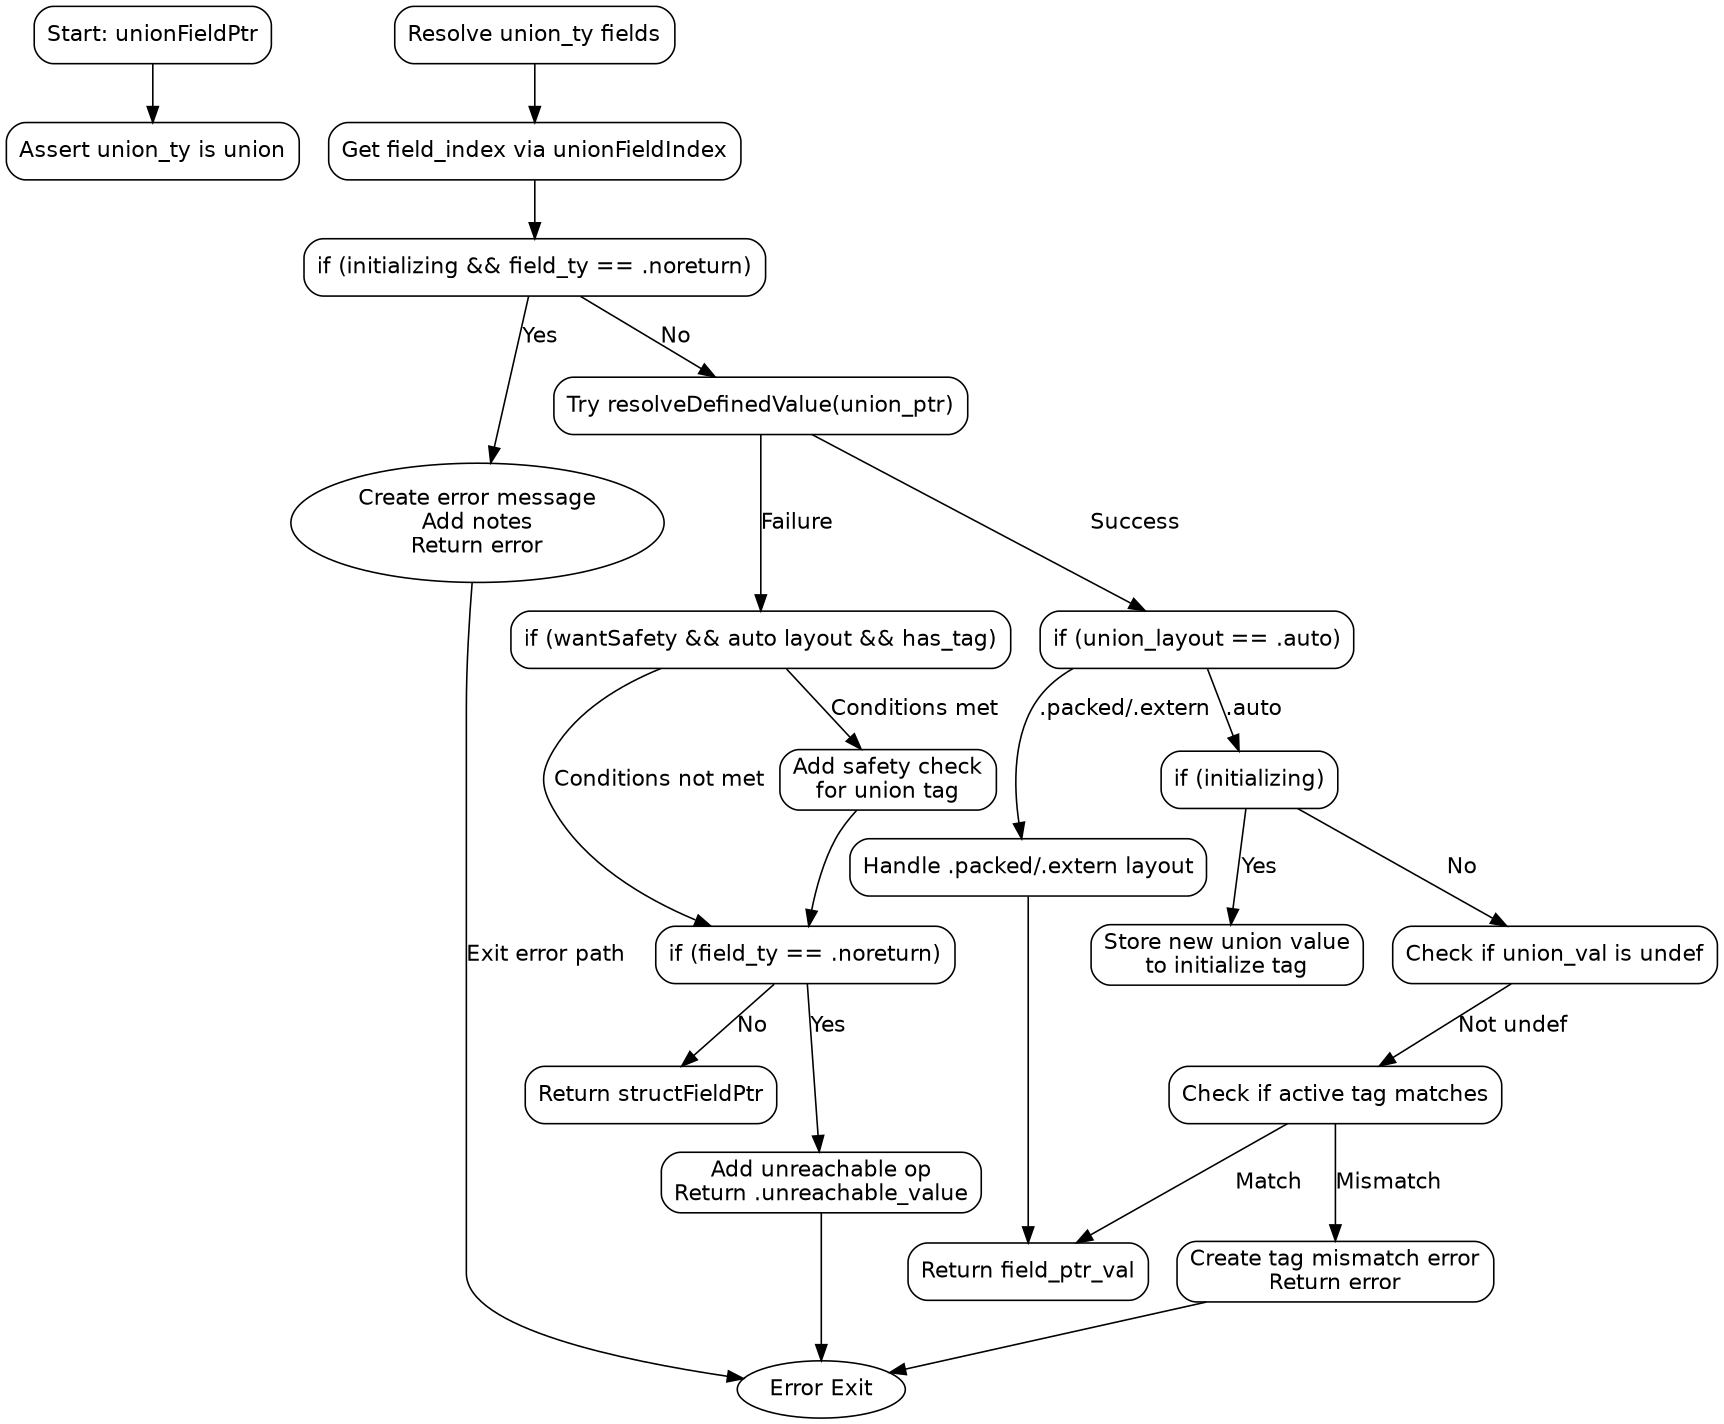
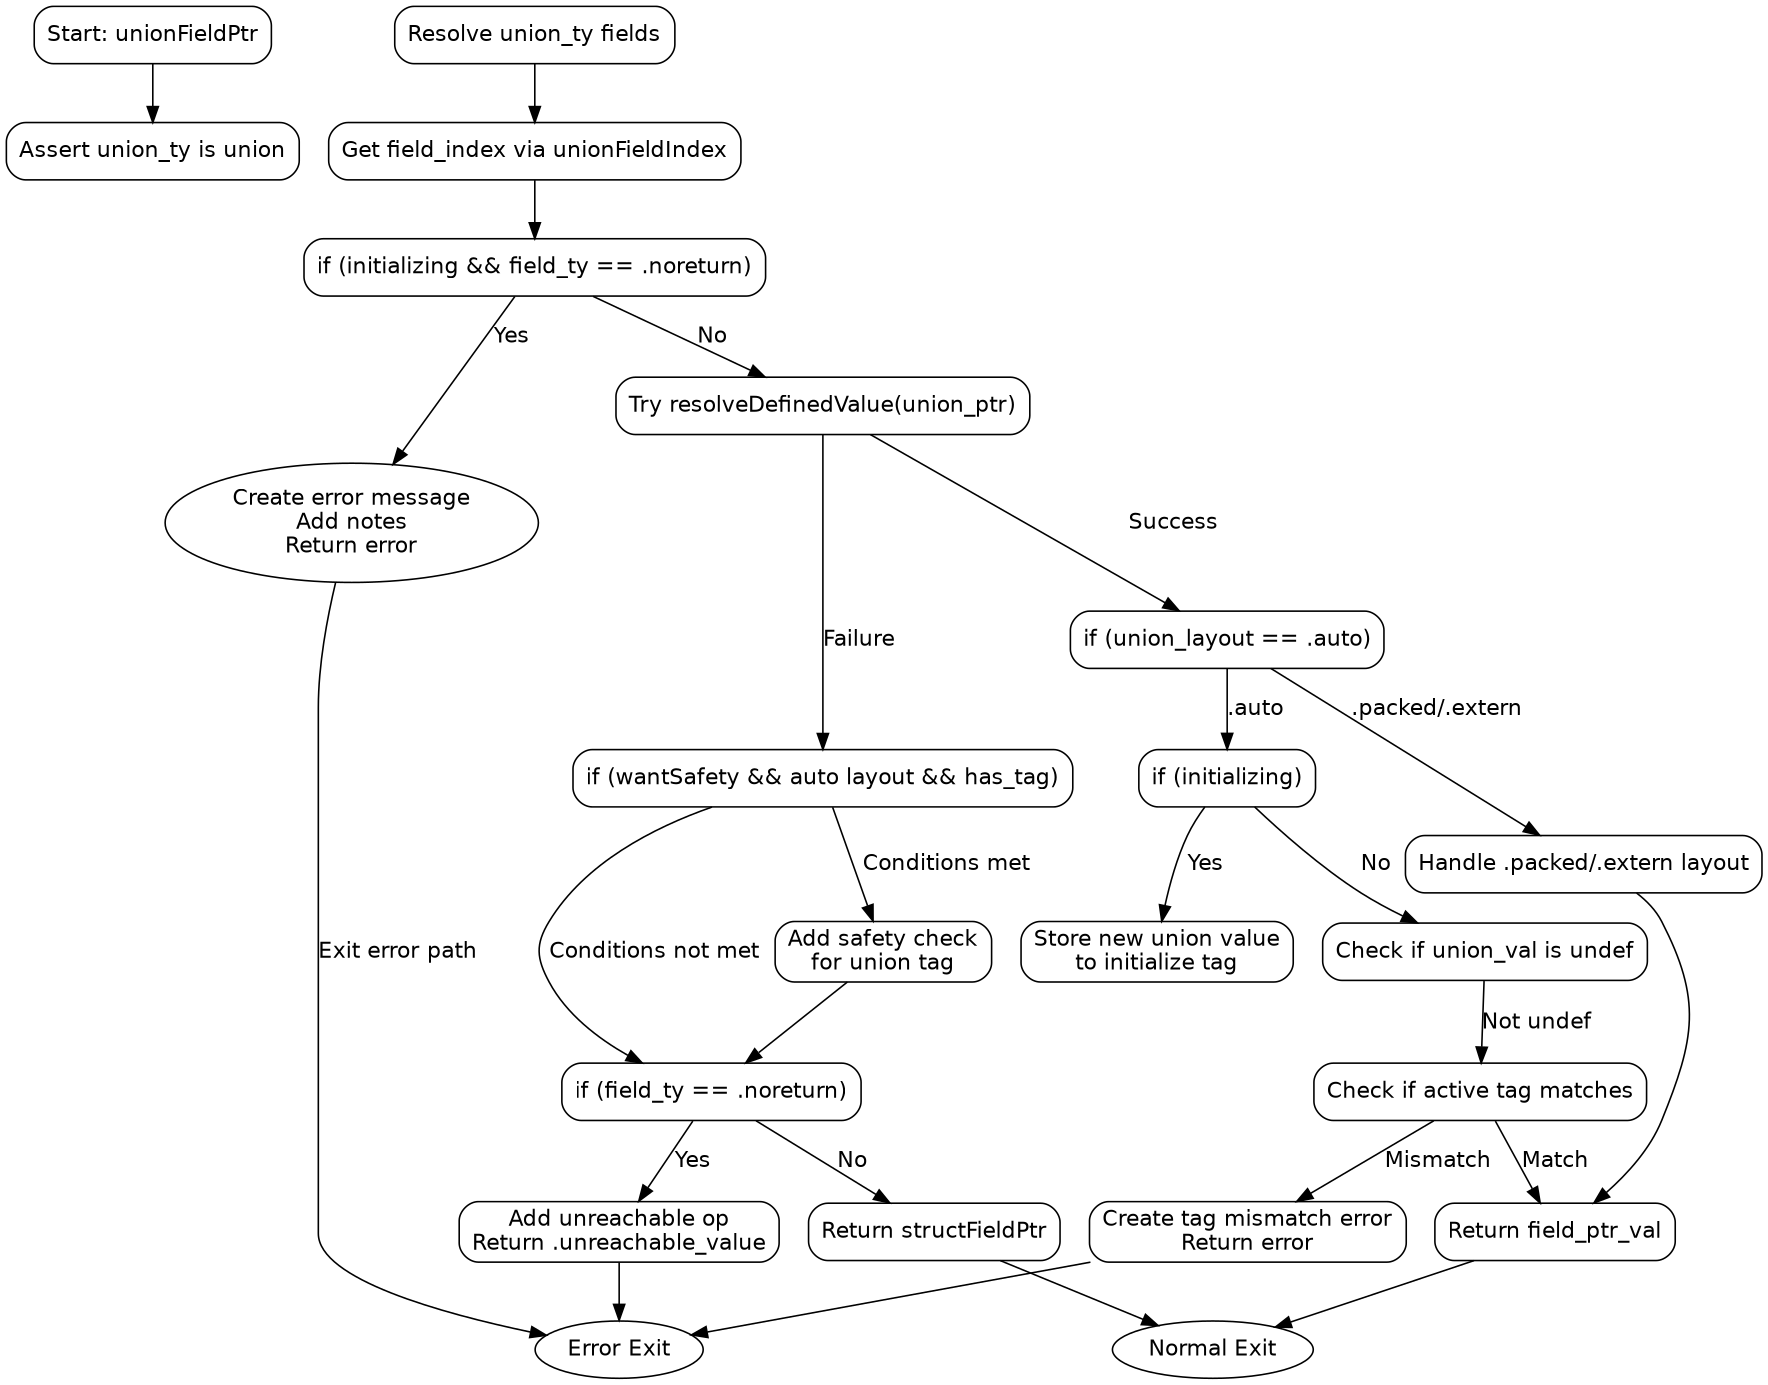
none -> (1213, 1350)
